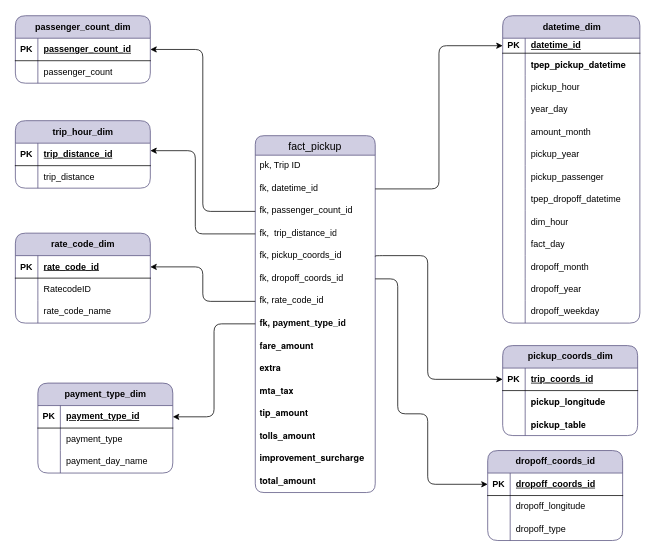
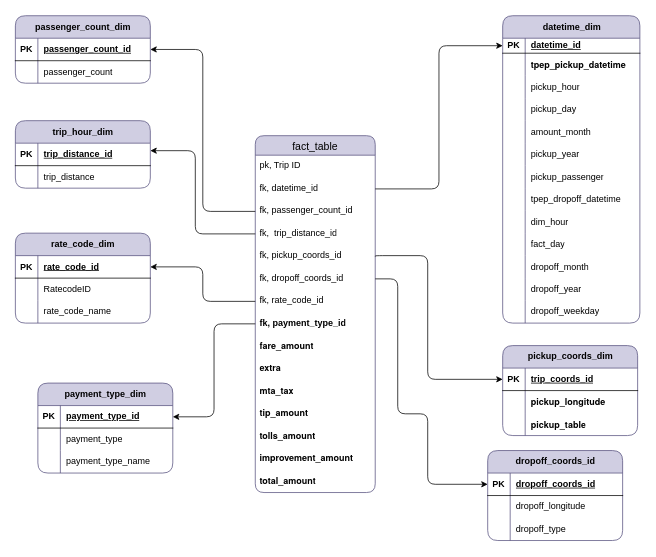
(552, 109) -> (555, 109)
(315, 146) -> (315, 146)
(312, 458) -> (304, 458)
(107, 462) -> (109, 462)
